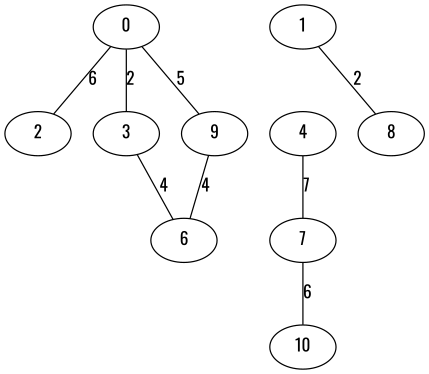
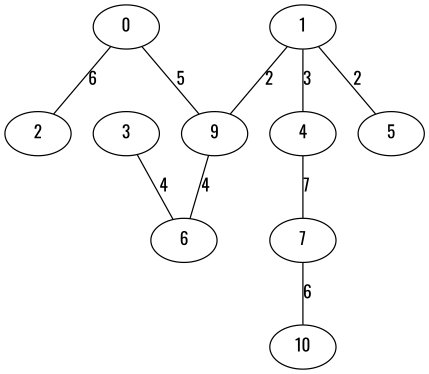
(126, 80) -> none
none -> (259, 80)
none -> (303, 80)
(391, 134) -> (391, 134)
